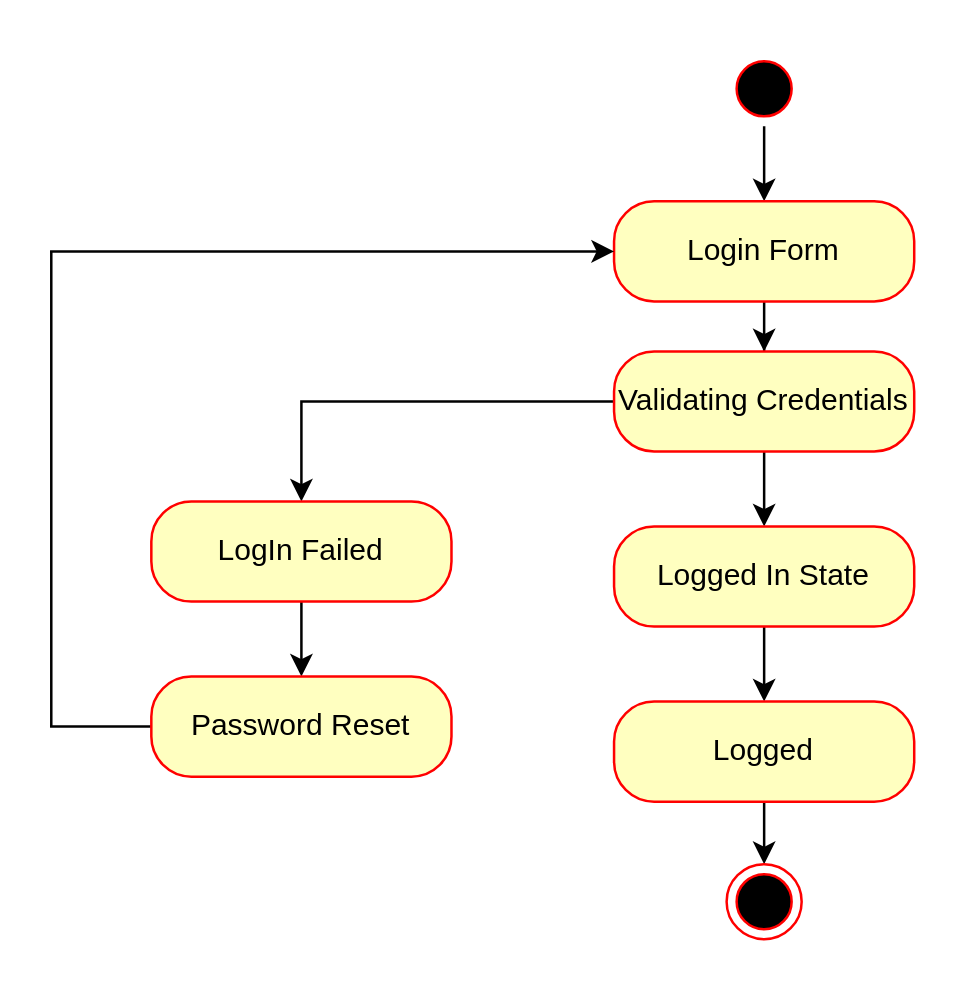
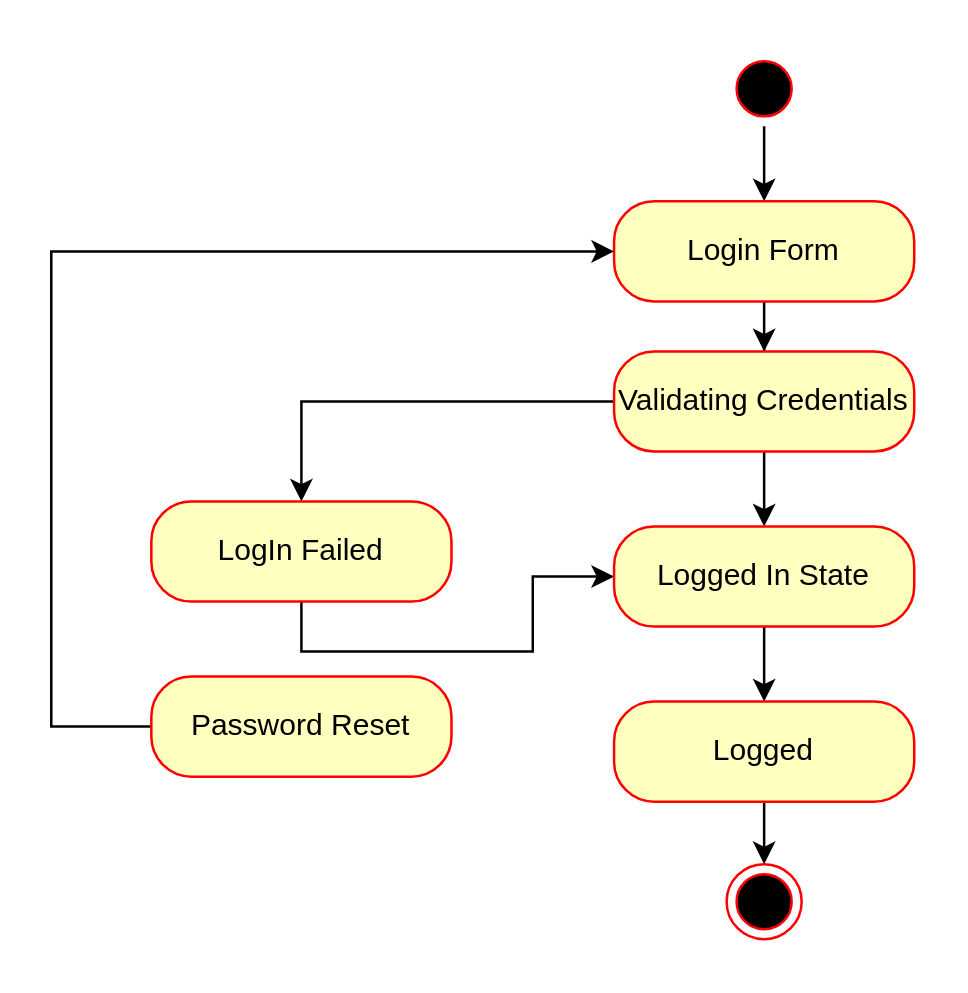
(301, 654) -> (485, 651)
